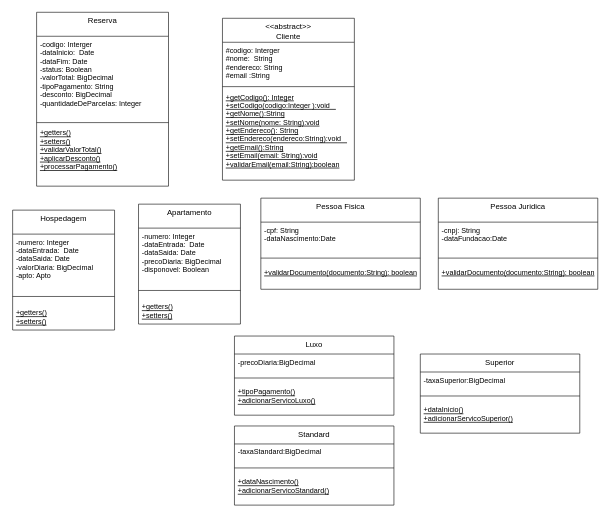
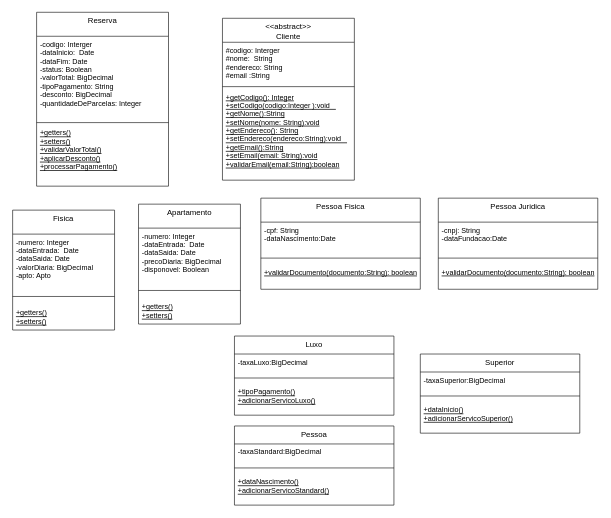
(63, 219) -> (63, 219)
(278, 362) -> (274, 362)
(314, 435) -> (314, 435)
